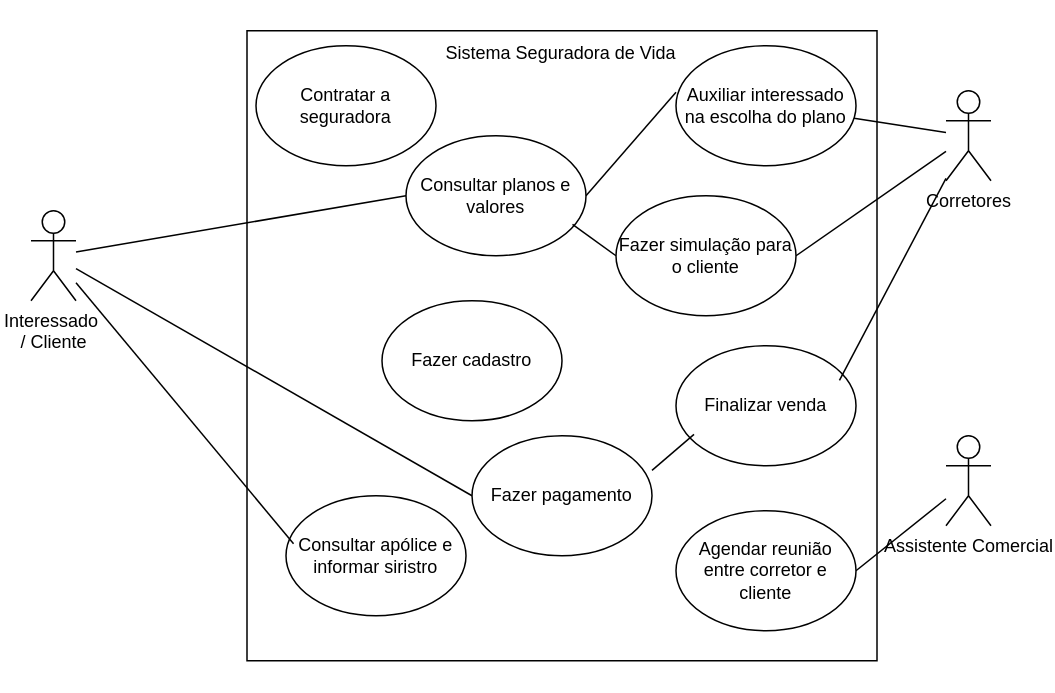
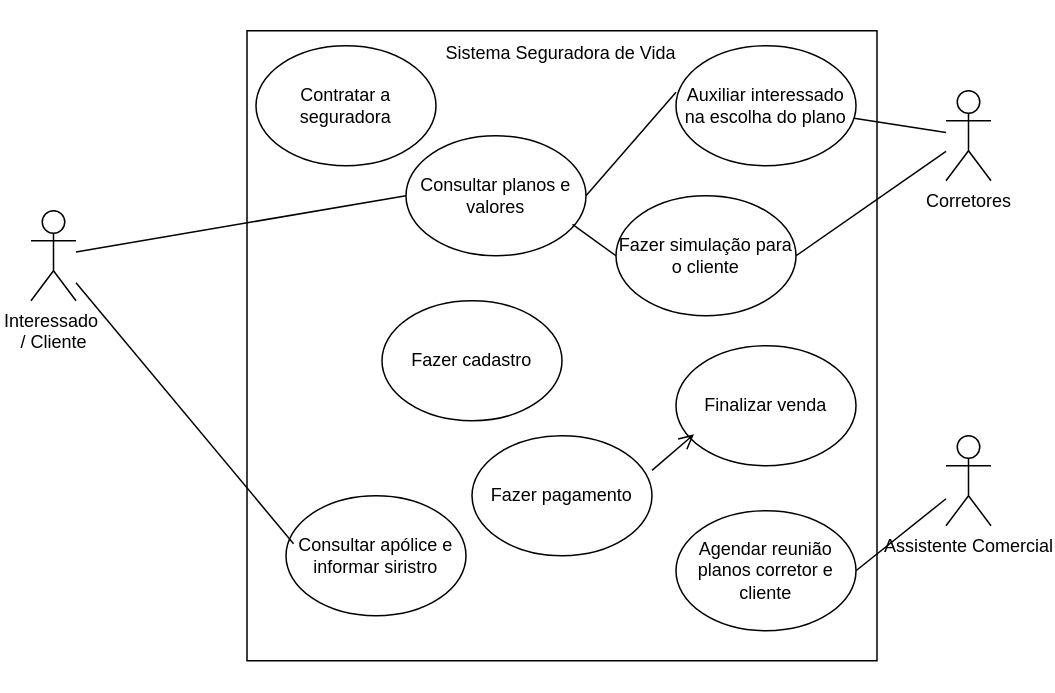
(892, 280) -> none
(273, 382) -> none
(689, 438) -> (689, 439)
(766, 571) -> (766, 571)
